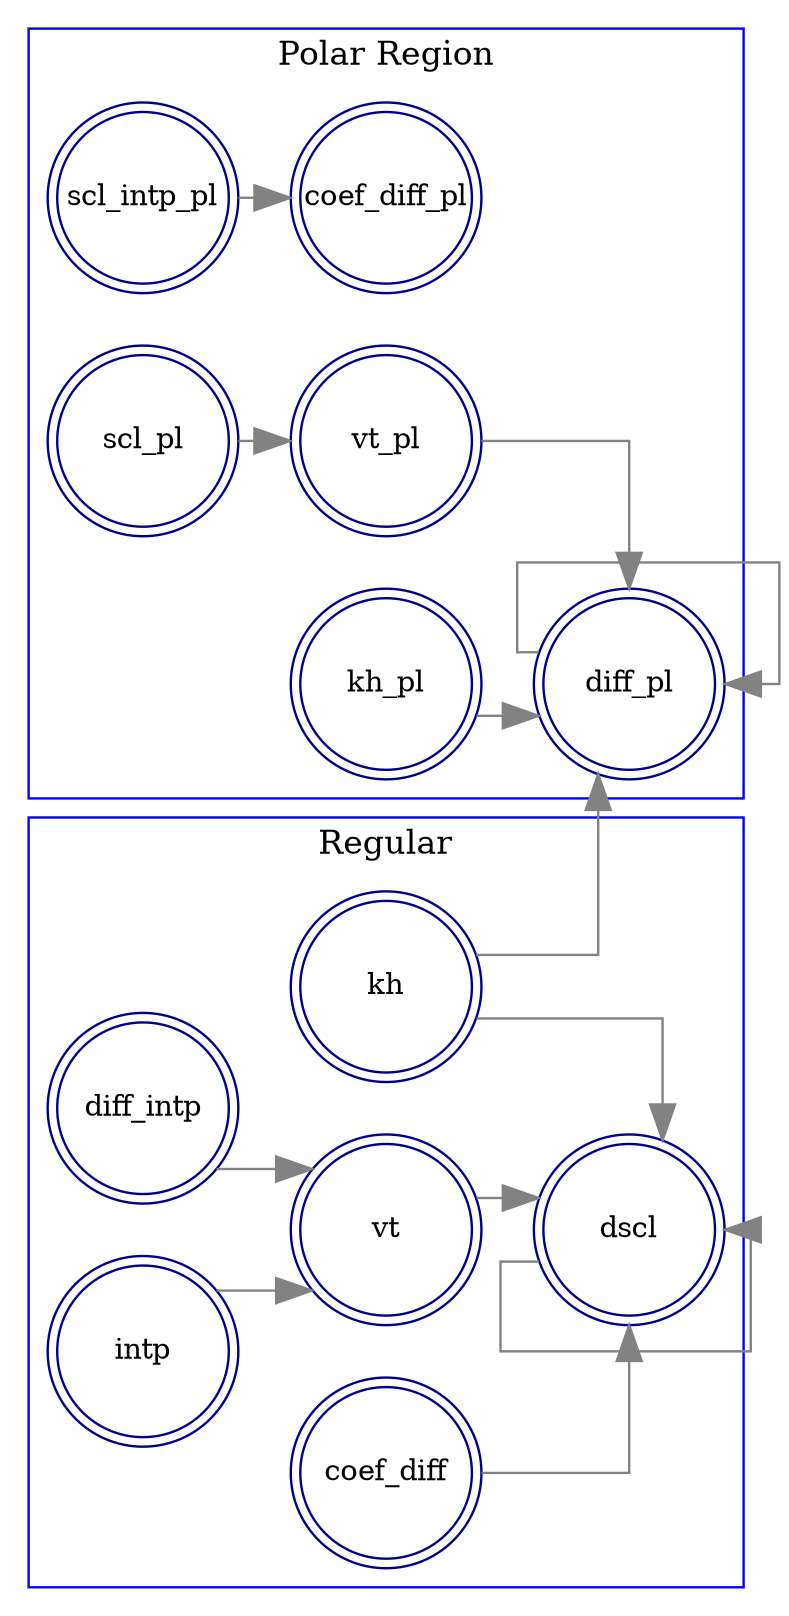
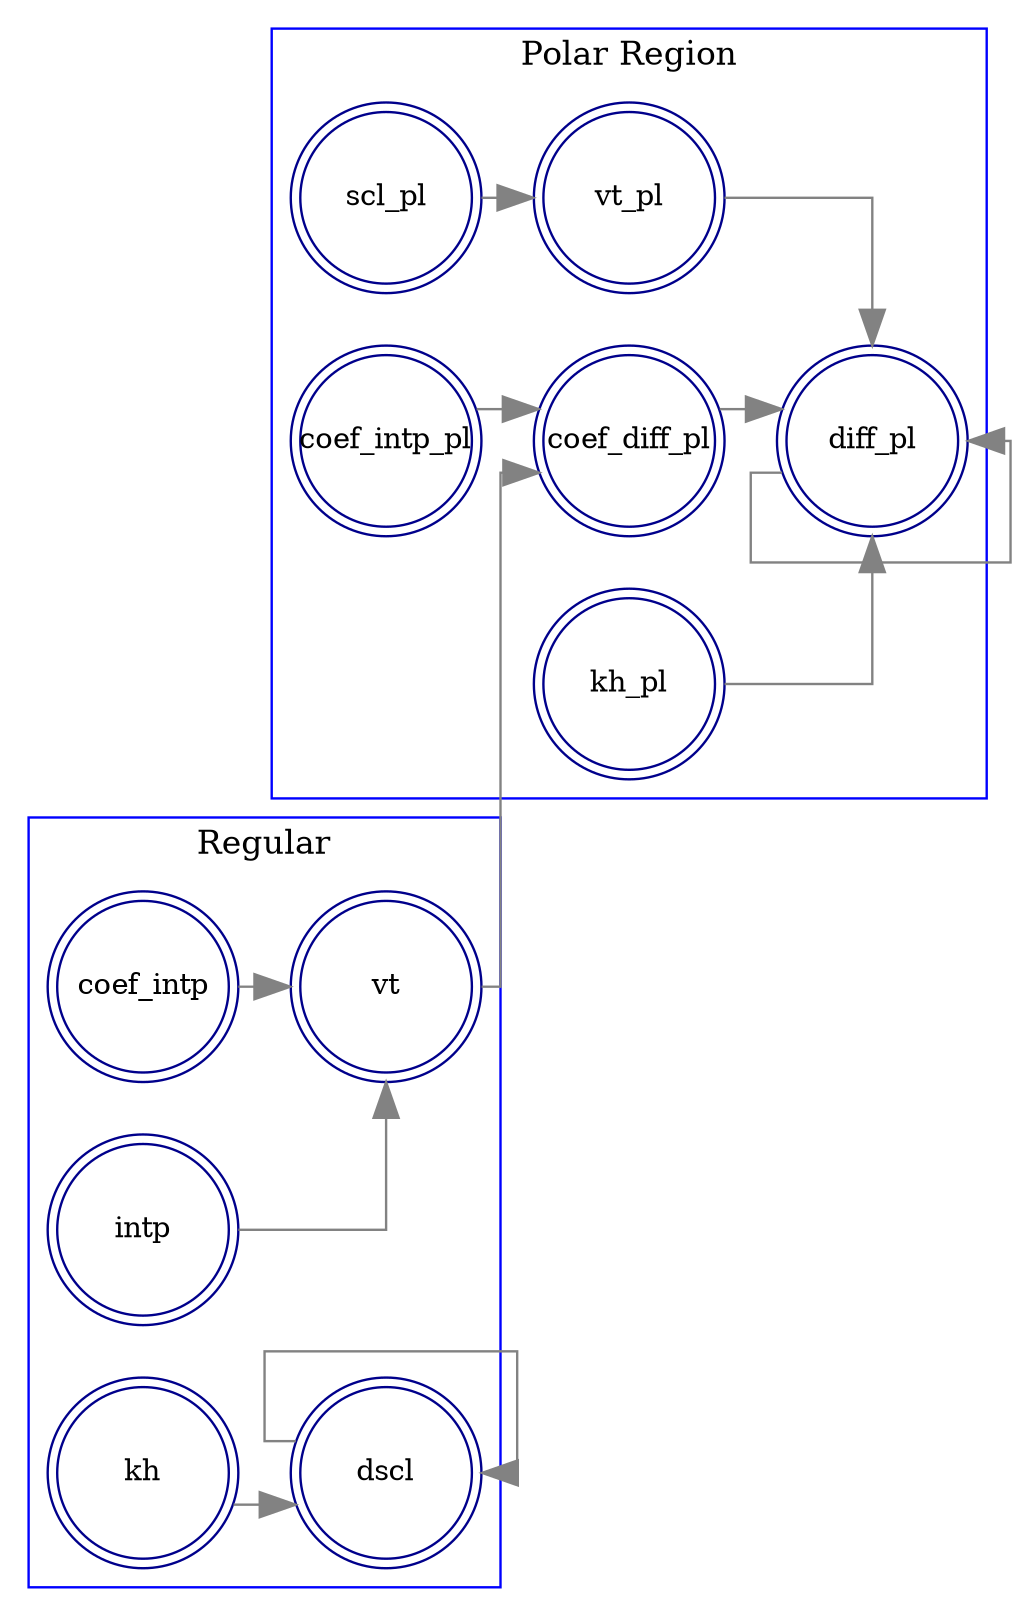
(143, 198) -> (386, 441)
(598, 944) -> (733, 409)
(143, 1108) -> (143, 987)
(490, 1198) -> (500, 737)
(386, 1473) -> none
